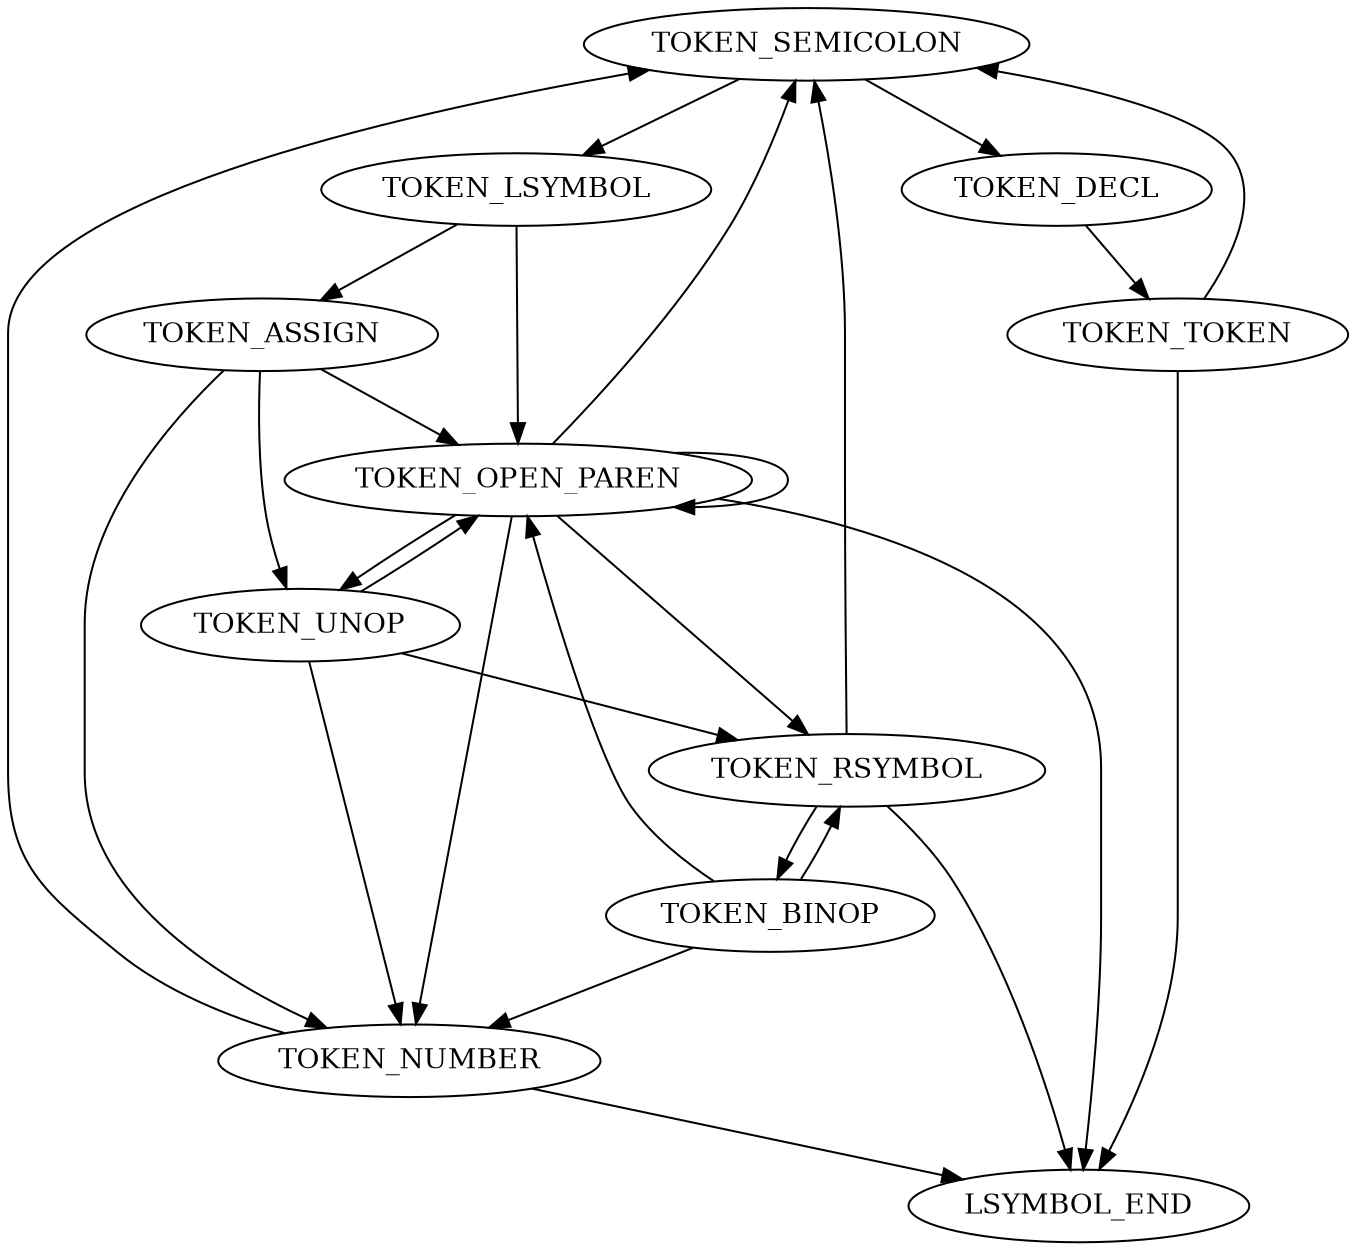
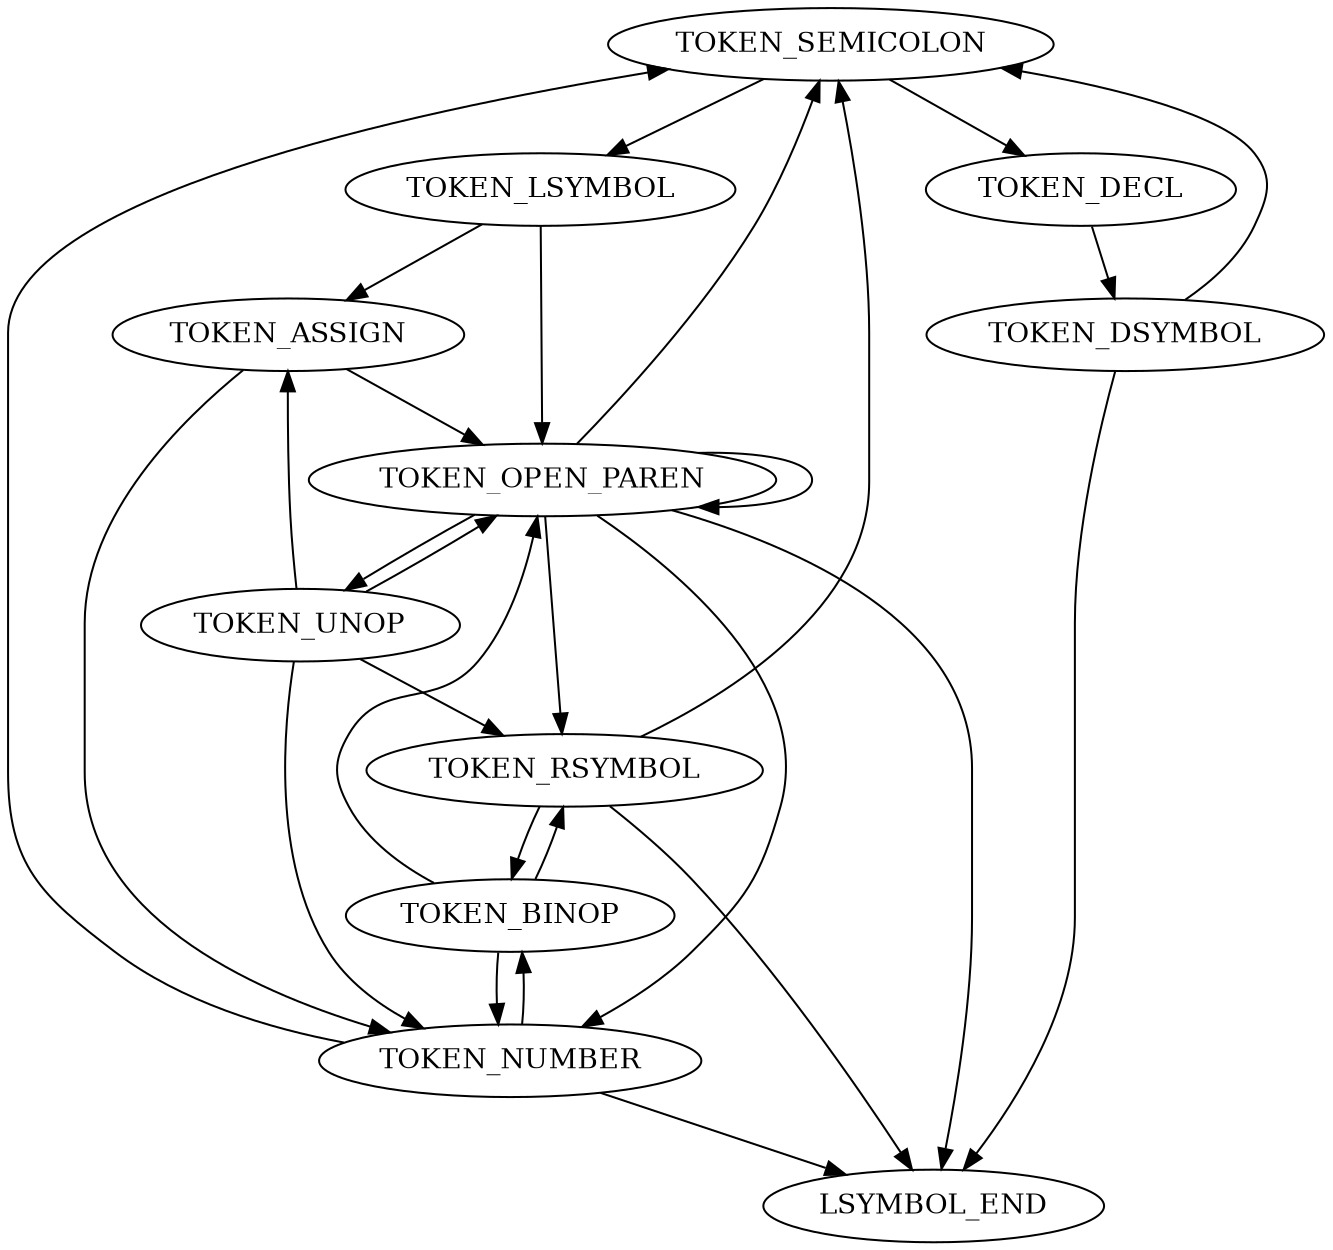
(1178, 335) -> (1125, 335)
(261, 471) -> (289, 490)
none -> (524, 999)
